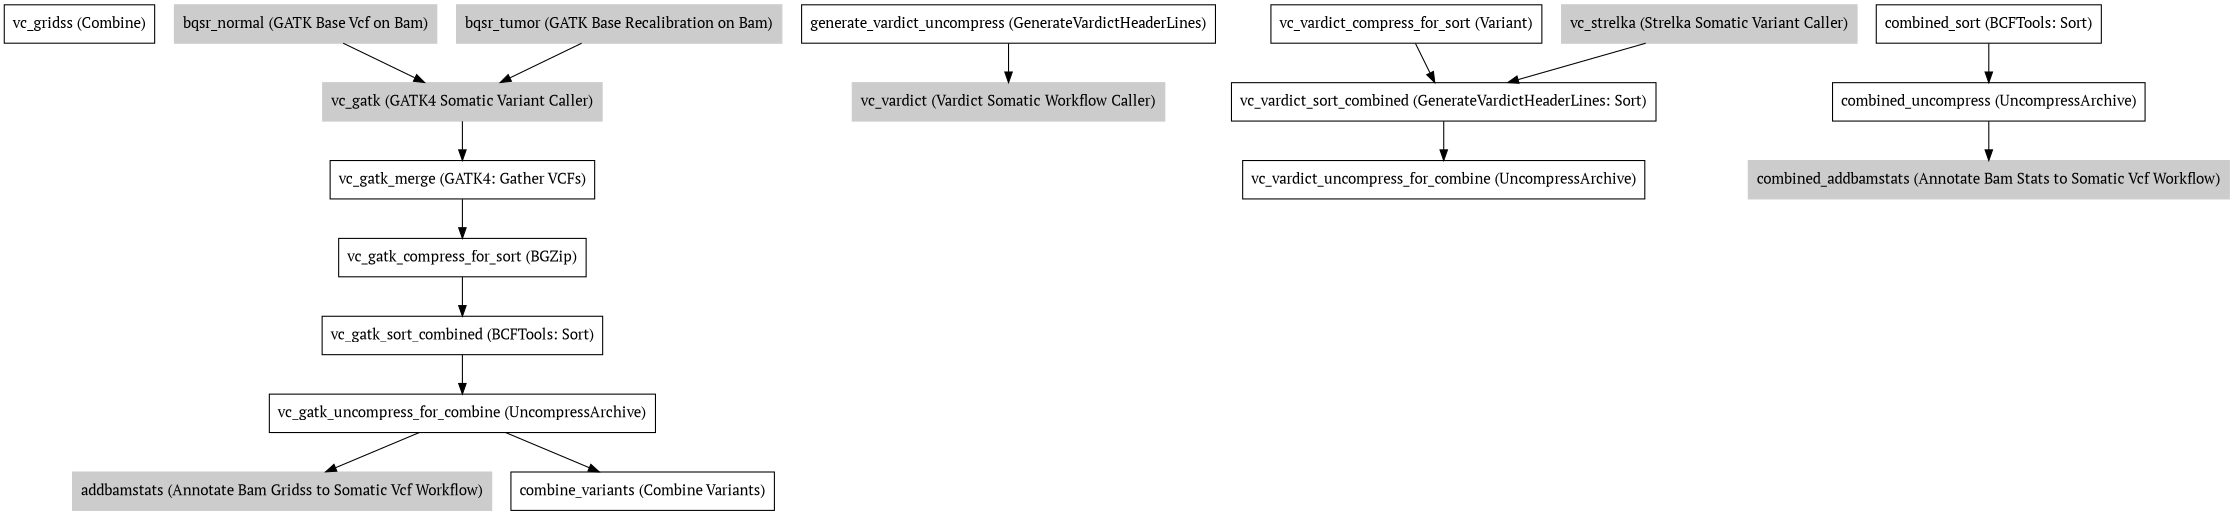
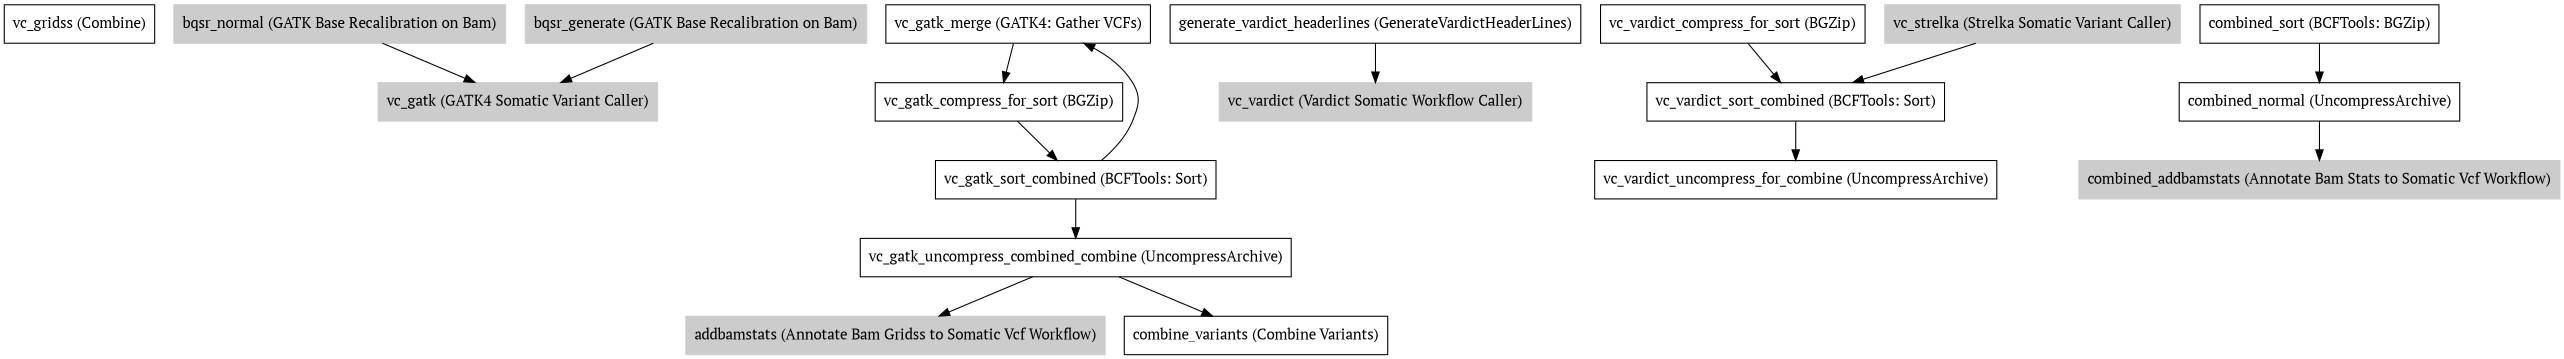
(306, 24) -> (340, 24)
(619, 24) -> (696, 24)
(1009, 24) -> (1375, 24)
(1406, 24) -> (1733, 24)
(1989, 24) -> (2319, 24)
(1444, 102) -> (1796, 102)
(1989, 102) -> (2319, 102)
(462, 136) -> (1138, 101)
(462, 413) -> (1076, 258)
